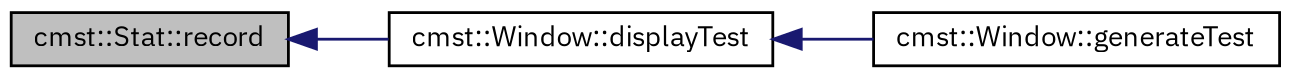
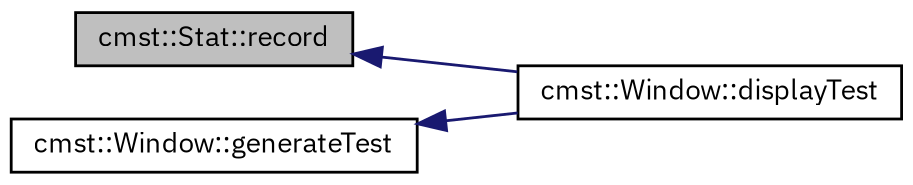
(838, 39) -> (482, 117)
